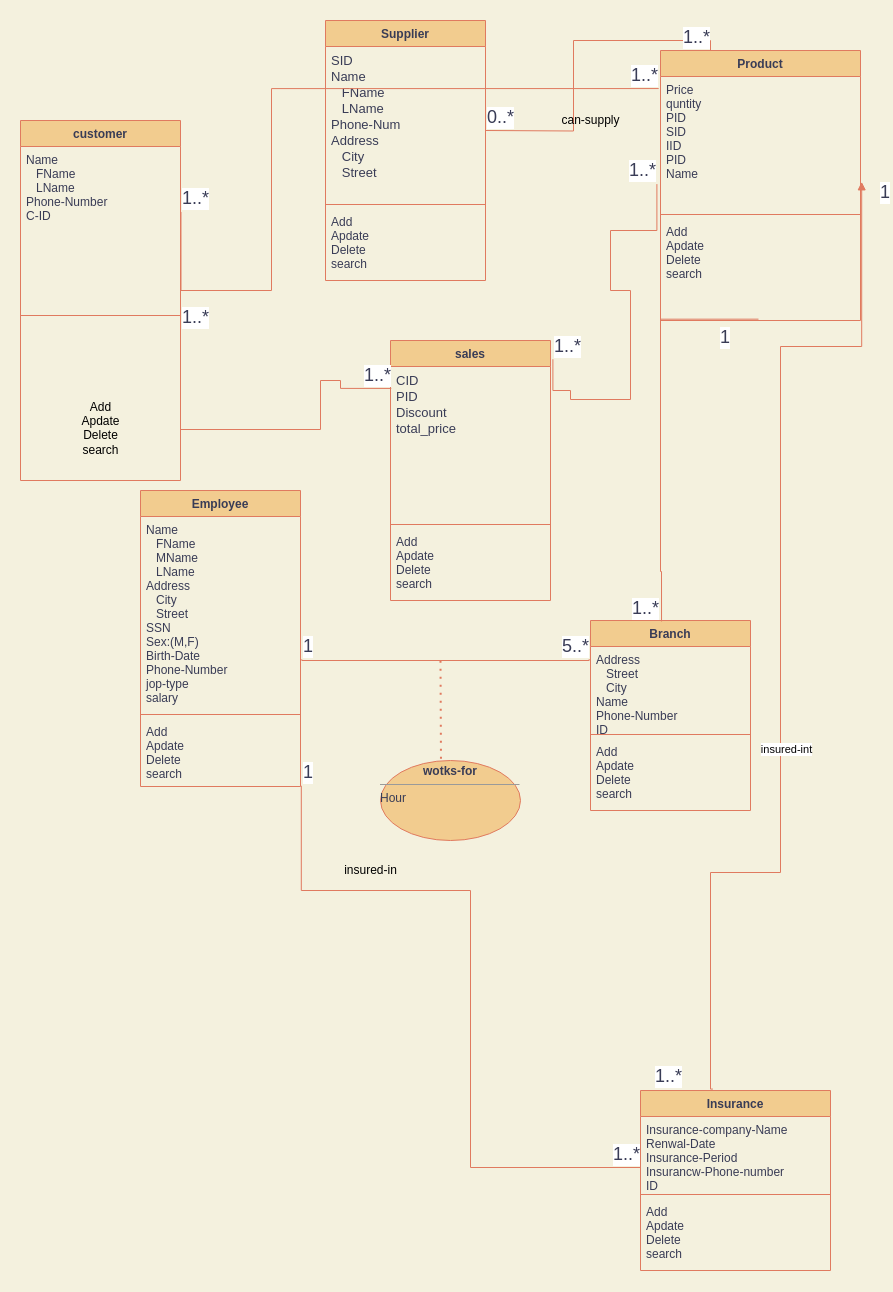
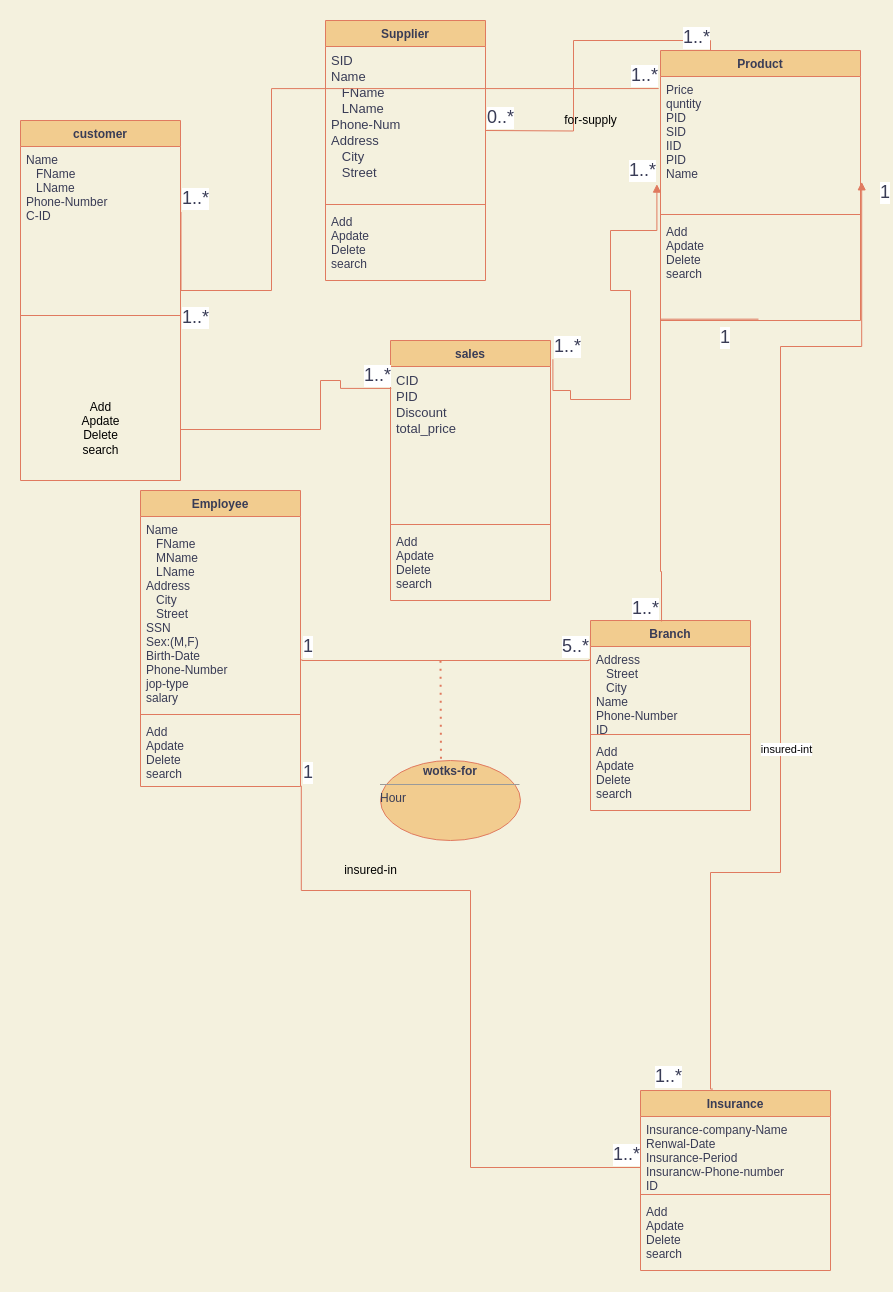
(591, 121) -> (591, 121)
(657, 189) -> (657, 193)
